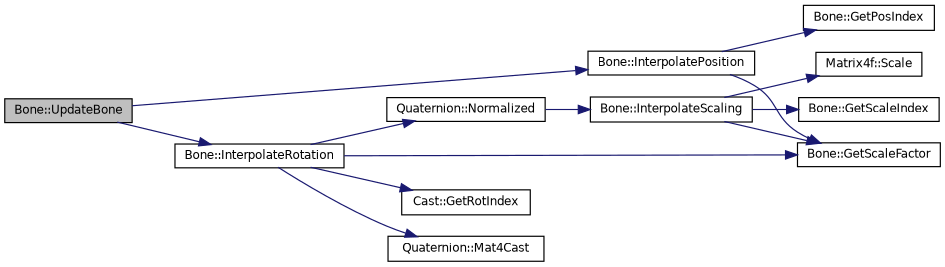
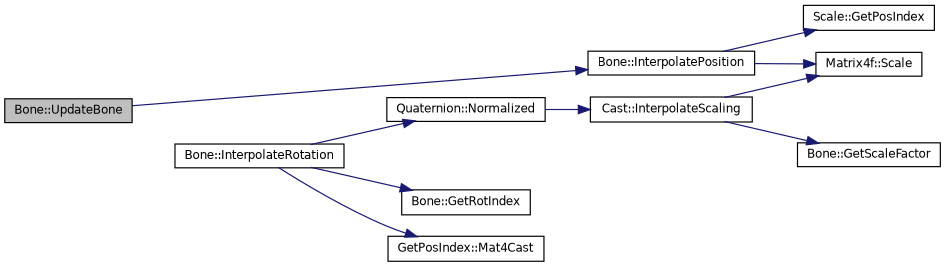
(869, 18) -> (869, 18)
(771, 101) -> (779, 64)
(671, 110) -> (671, 110)
(869, 110) -> none
(158, 132) -> none
(565, 155) -> none
(466, 202) -> (466, 202)
(466, 249) -> (466, 249)
